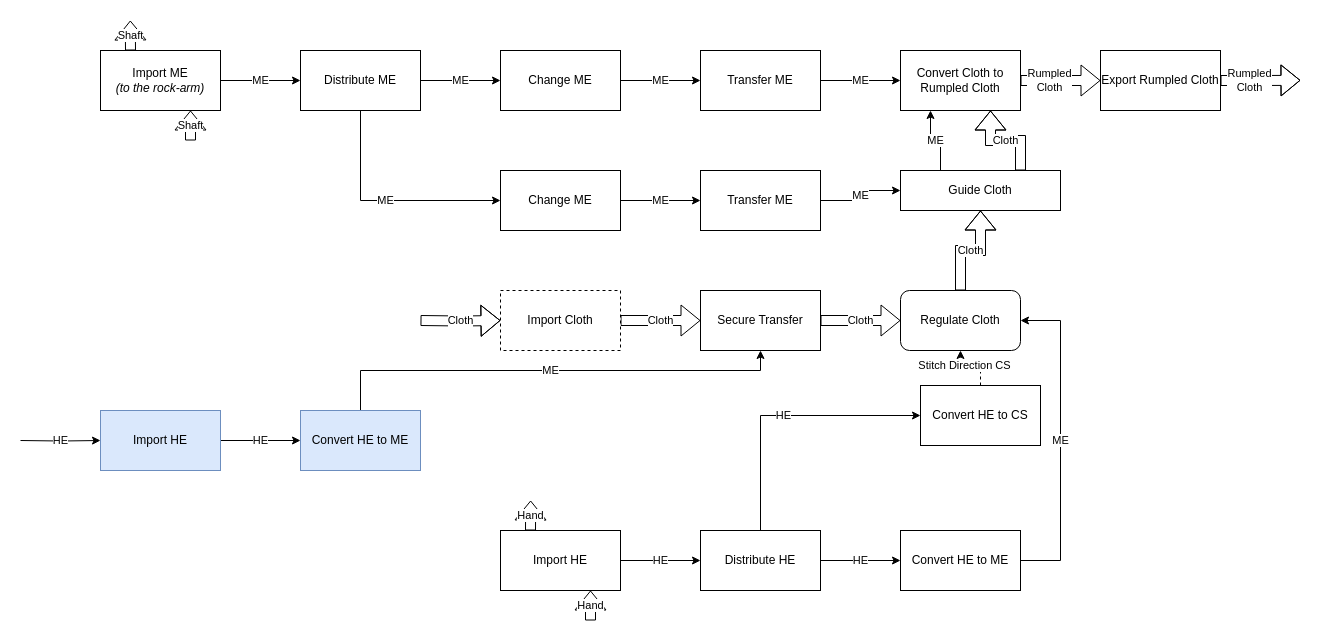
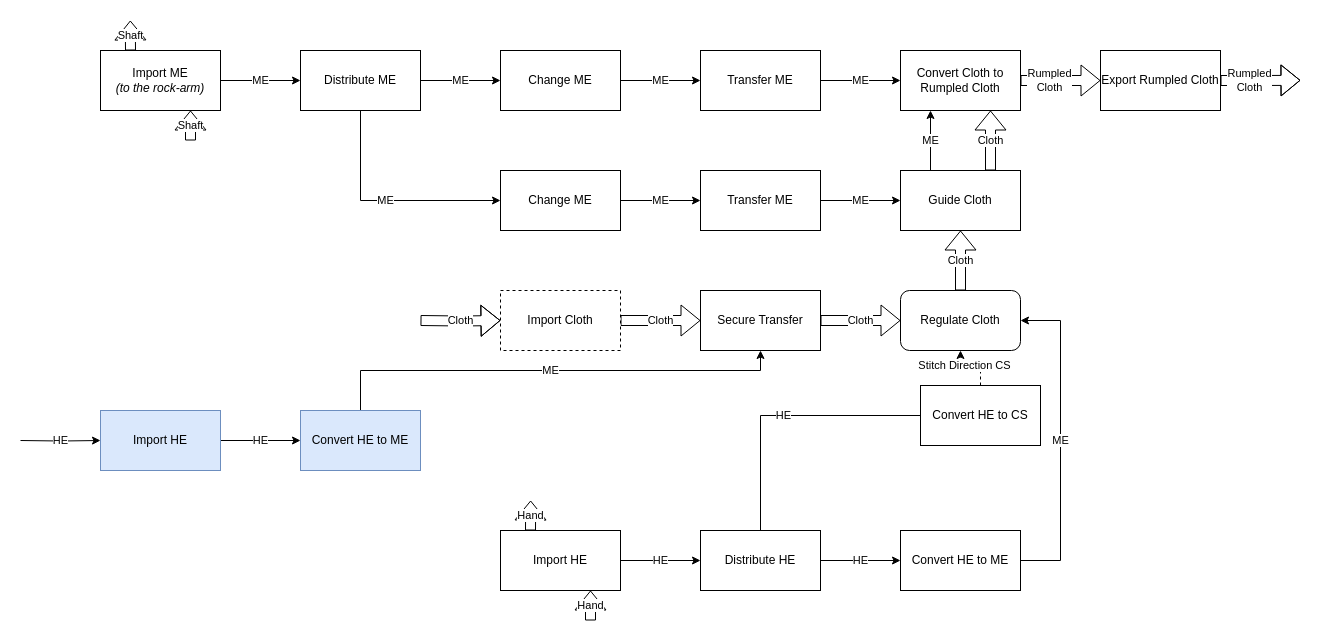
(981, 191) -> (961, 201)
(912, 416) -> (914, 416)
